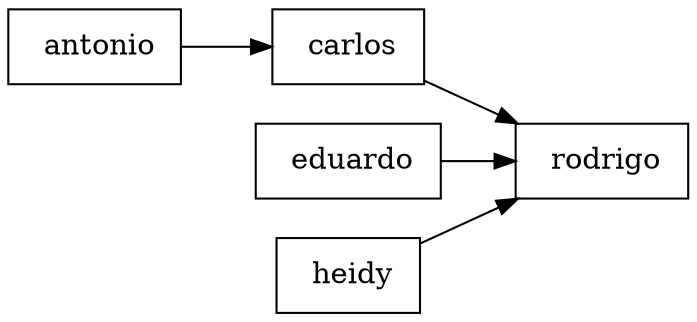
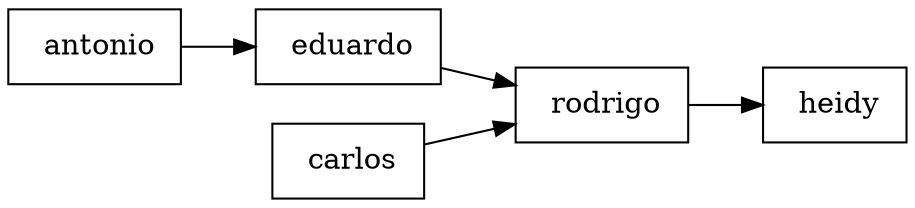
(216, 47) -> (207, 47)
(459, 226) -> (715, 105)
